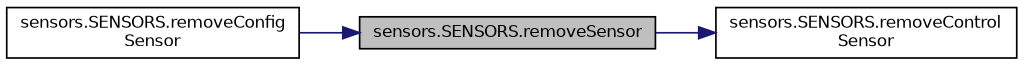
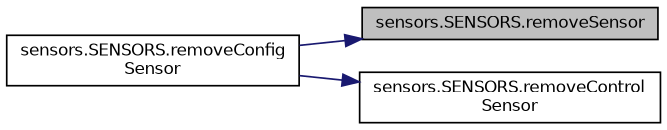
(677, 33) -> (321, 78)
